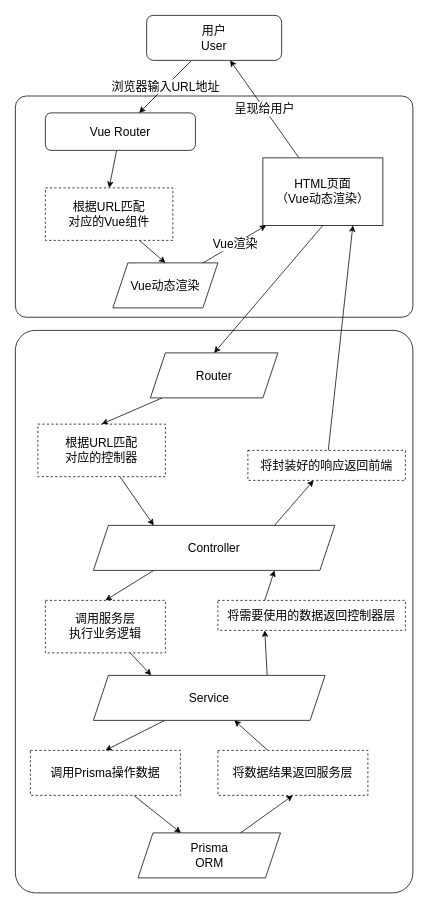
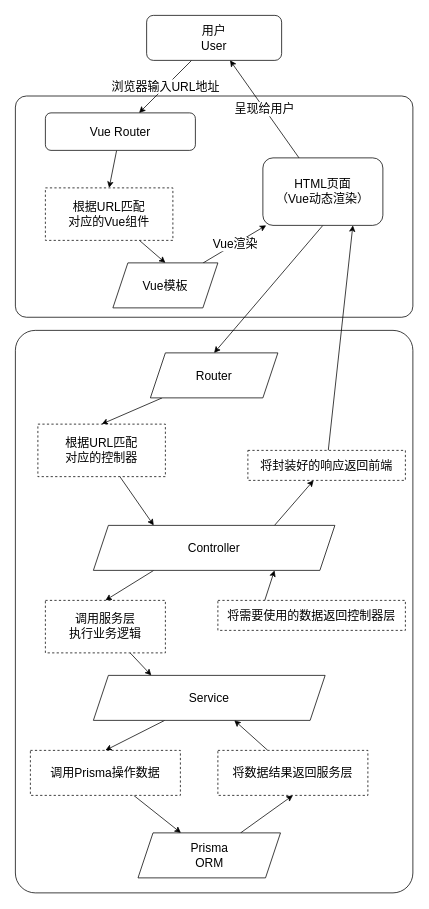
(323, 192) -> (323, 192)
(165, 285) -> (165, 285)
(266, 652) -> none
